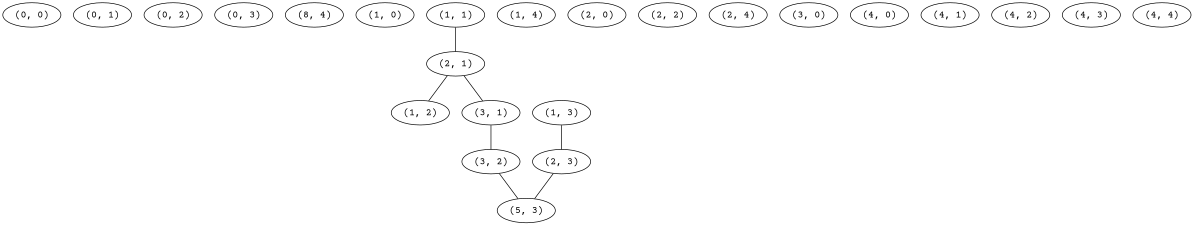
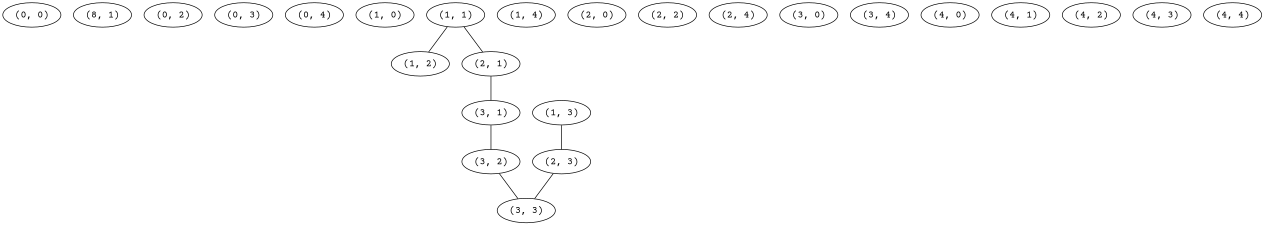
(102, 15) -> (102, 15)
(314, 15) -> (314, 15)
none -> (879, 15)
(438, 88) -> (438, 39)
(526, 211) -> (526, 211)
